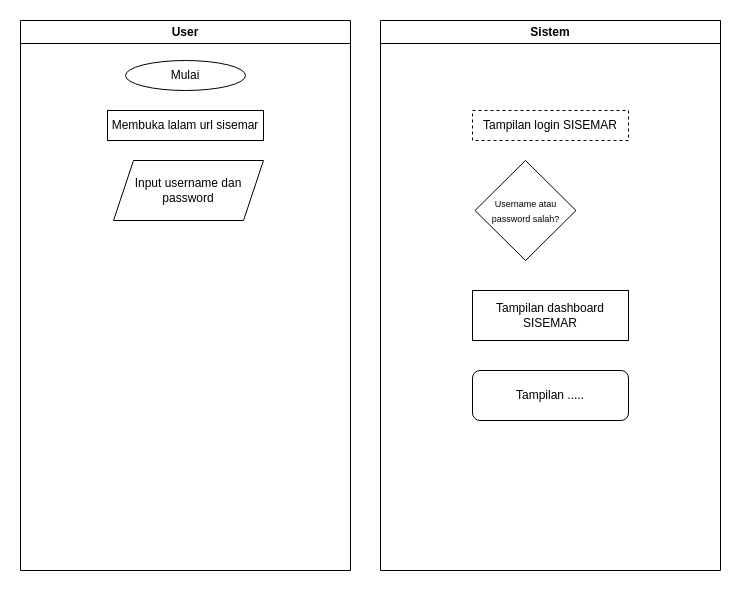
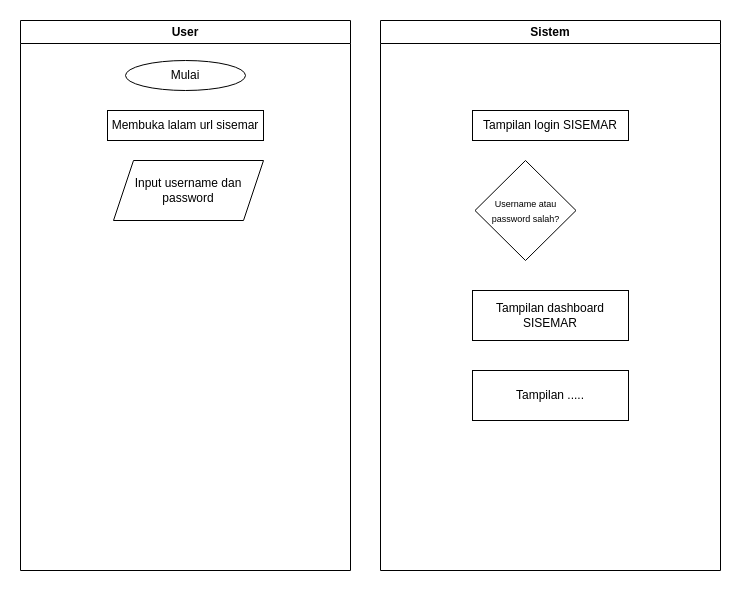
(551, 126) -> (551, 126)
(551, 396) -> (551, 396)
